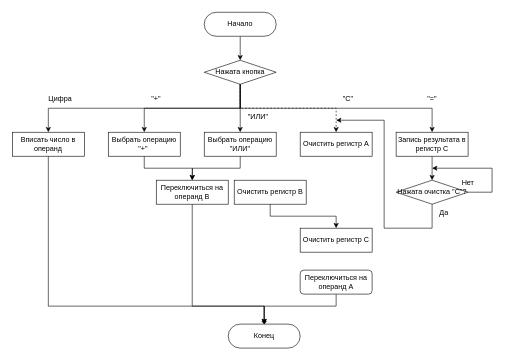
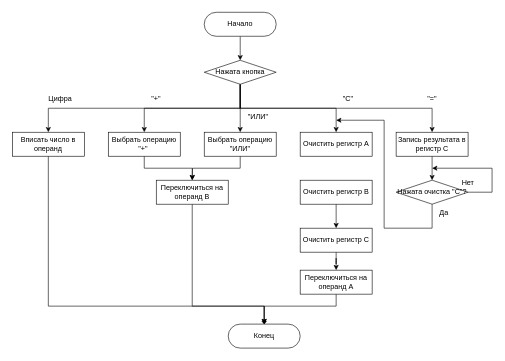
(336, 119) -> (336, 119)
(270, 192) -> (336, 192)
none -> (336, 261)
(336, 282) -> (336, 282)
